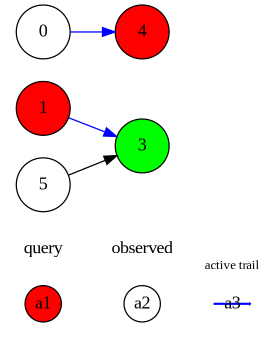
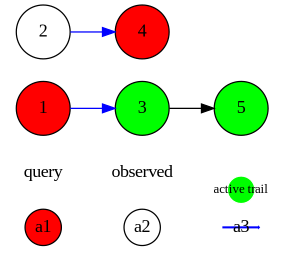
(43, 32) -> (43, 32)
(87, 168) -> (185, 108)
(43, 185) -> (241, 108)
(232, 266) -> (241, 190)
